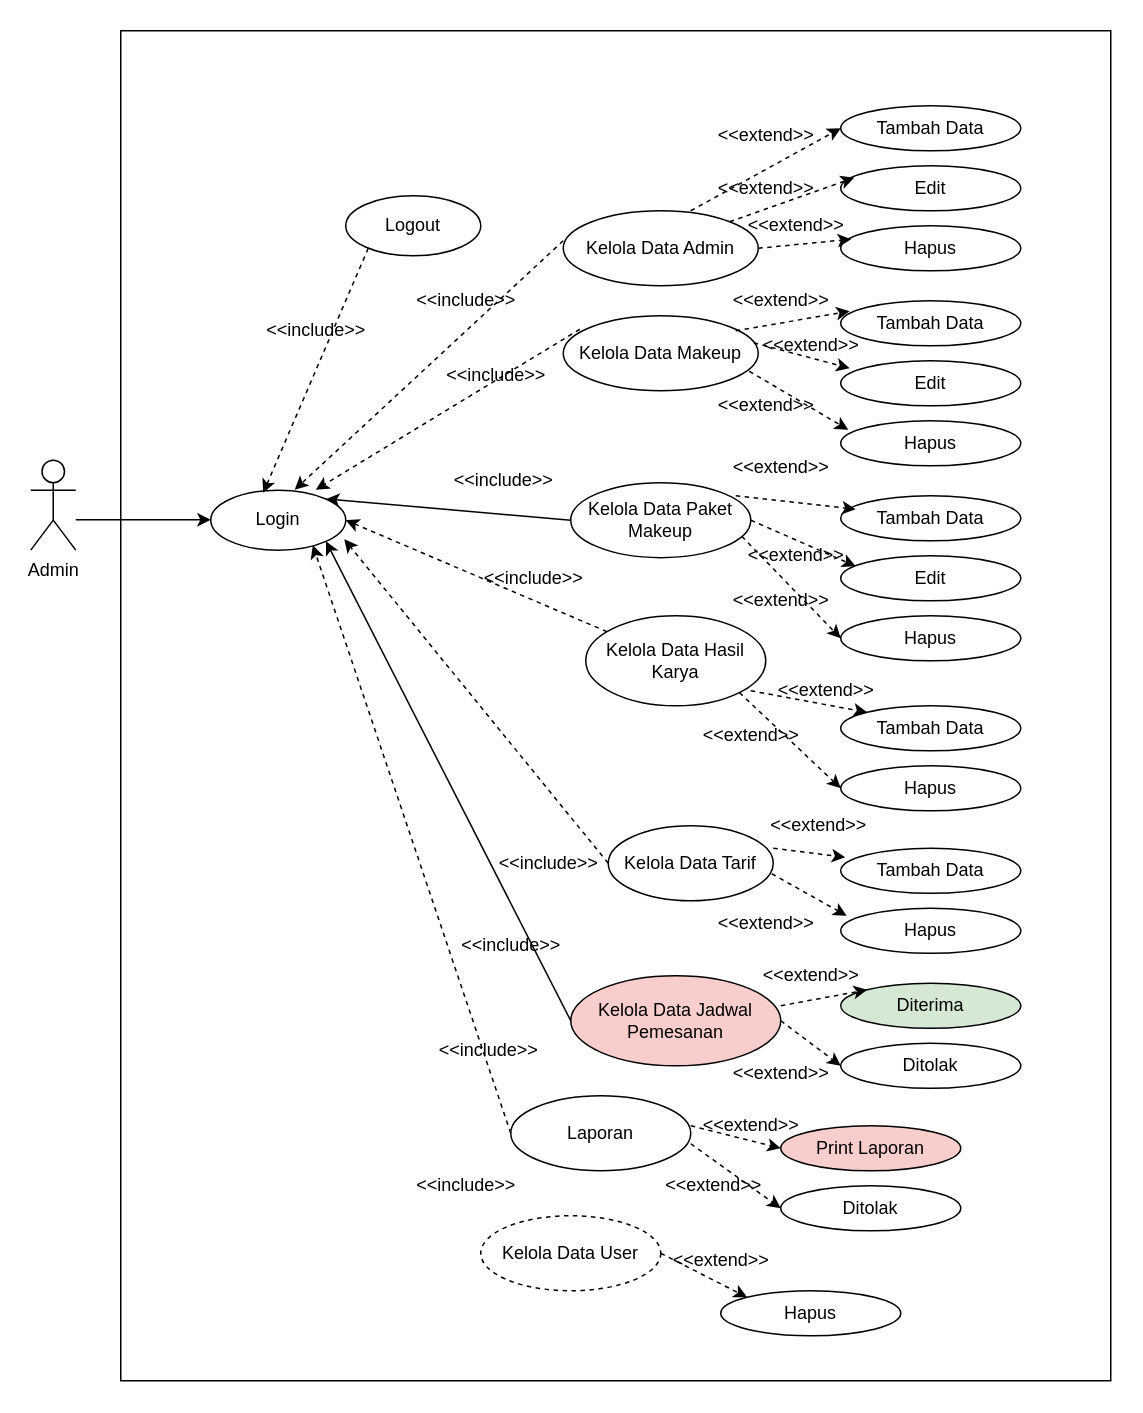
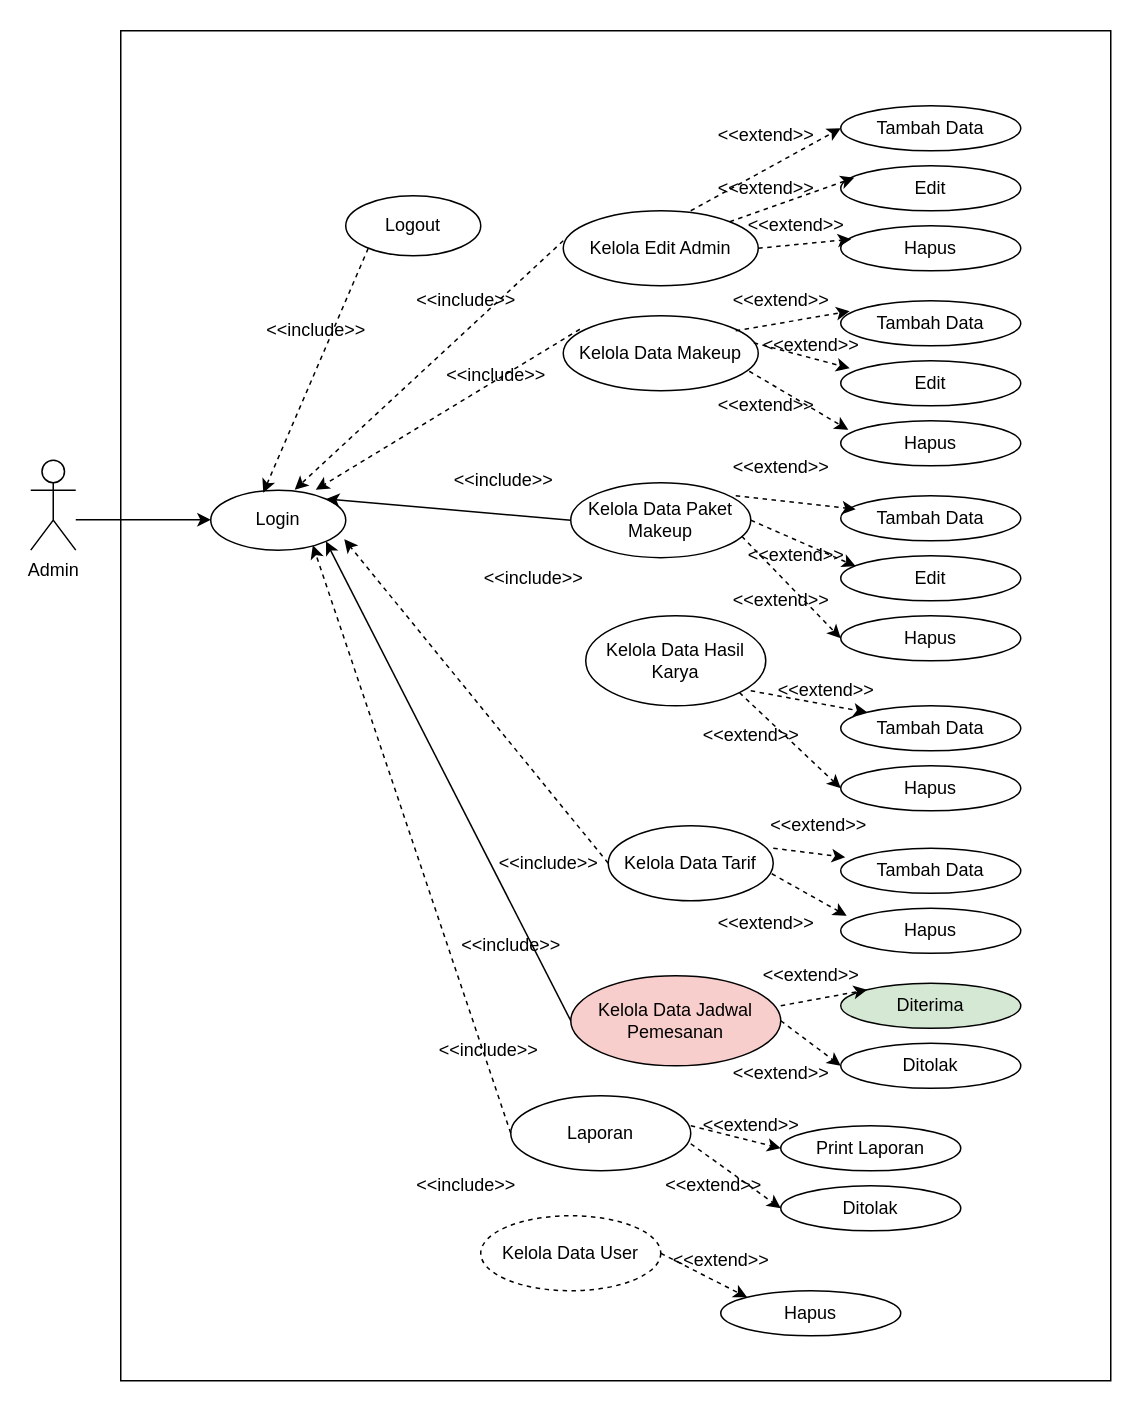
(661, 248) -> (661, 248)
(481, 578) -> none
(871, 1148) -> (871, 1148)
